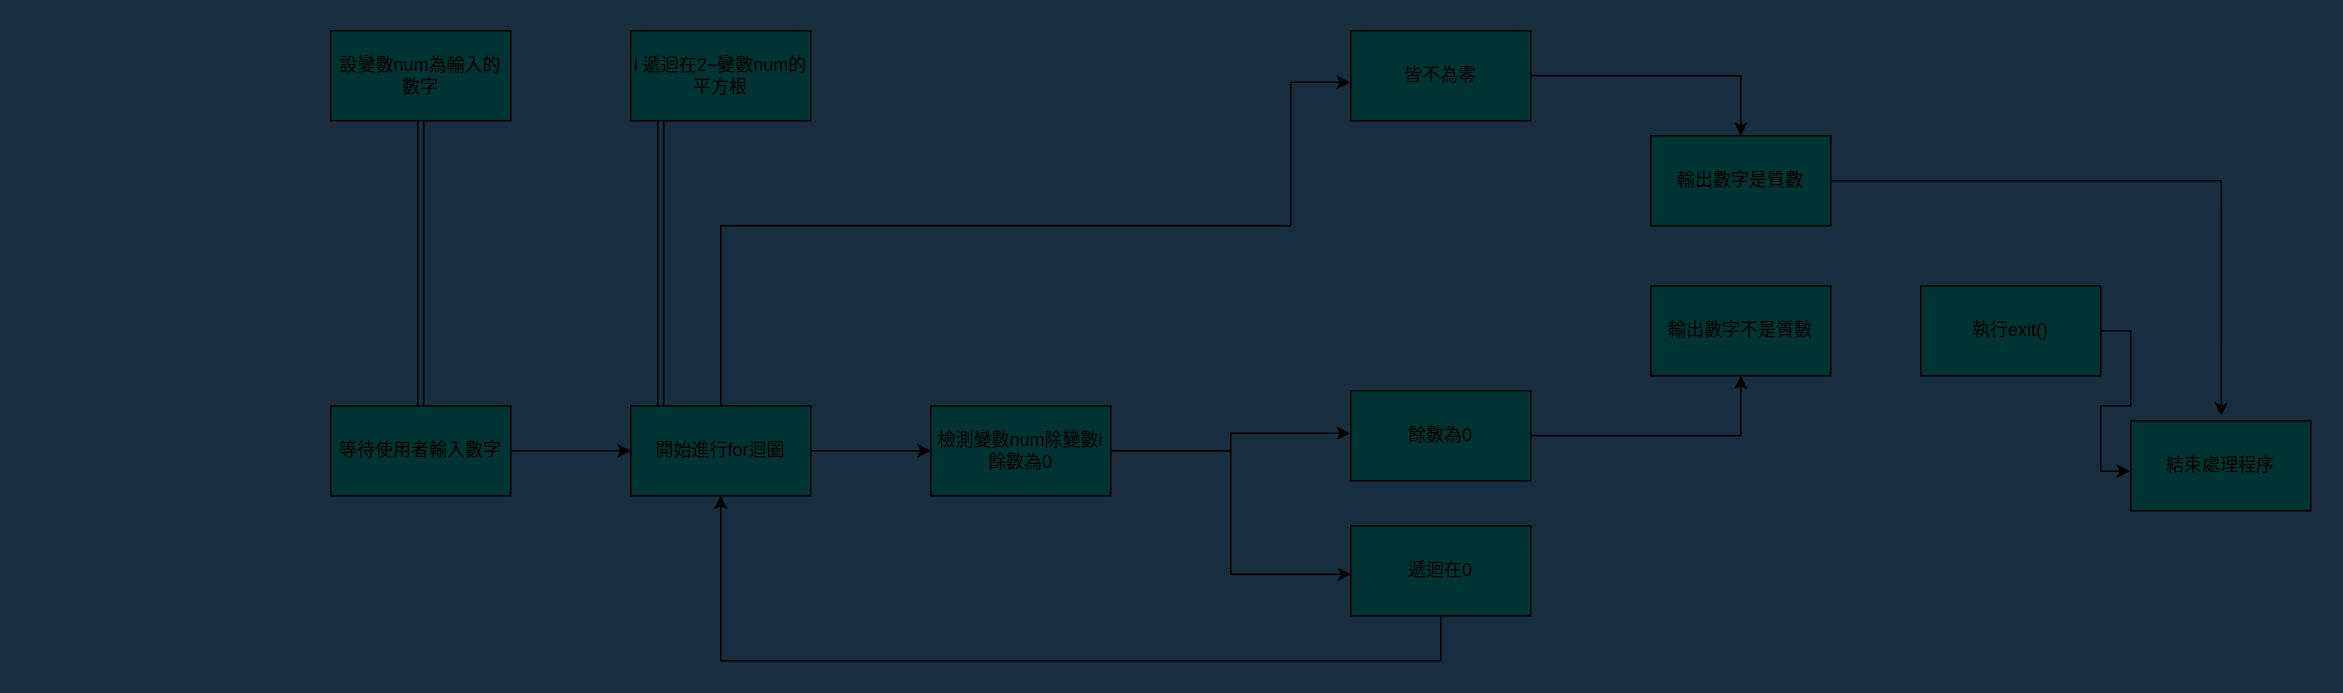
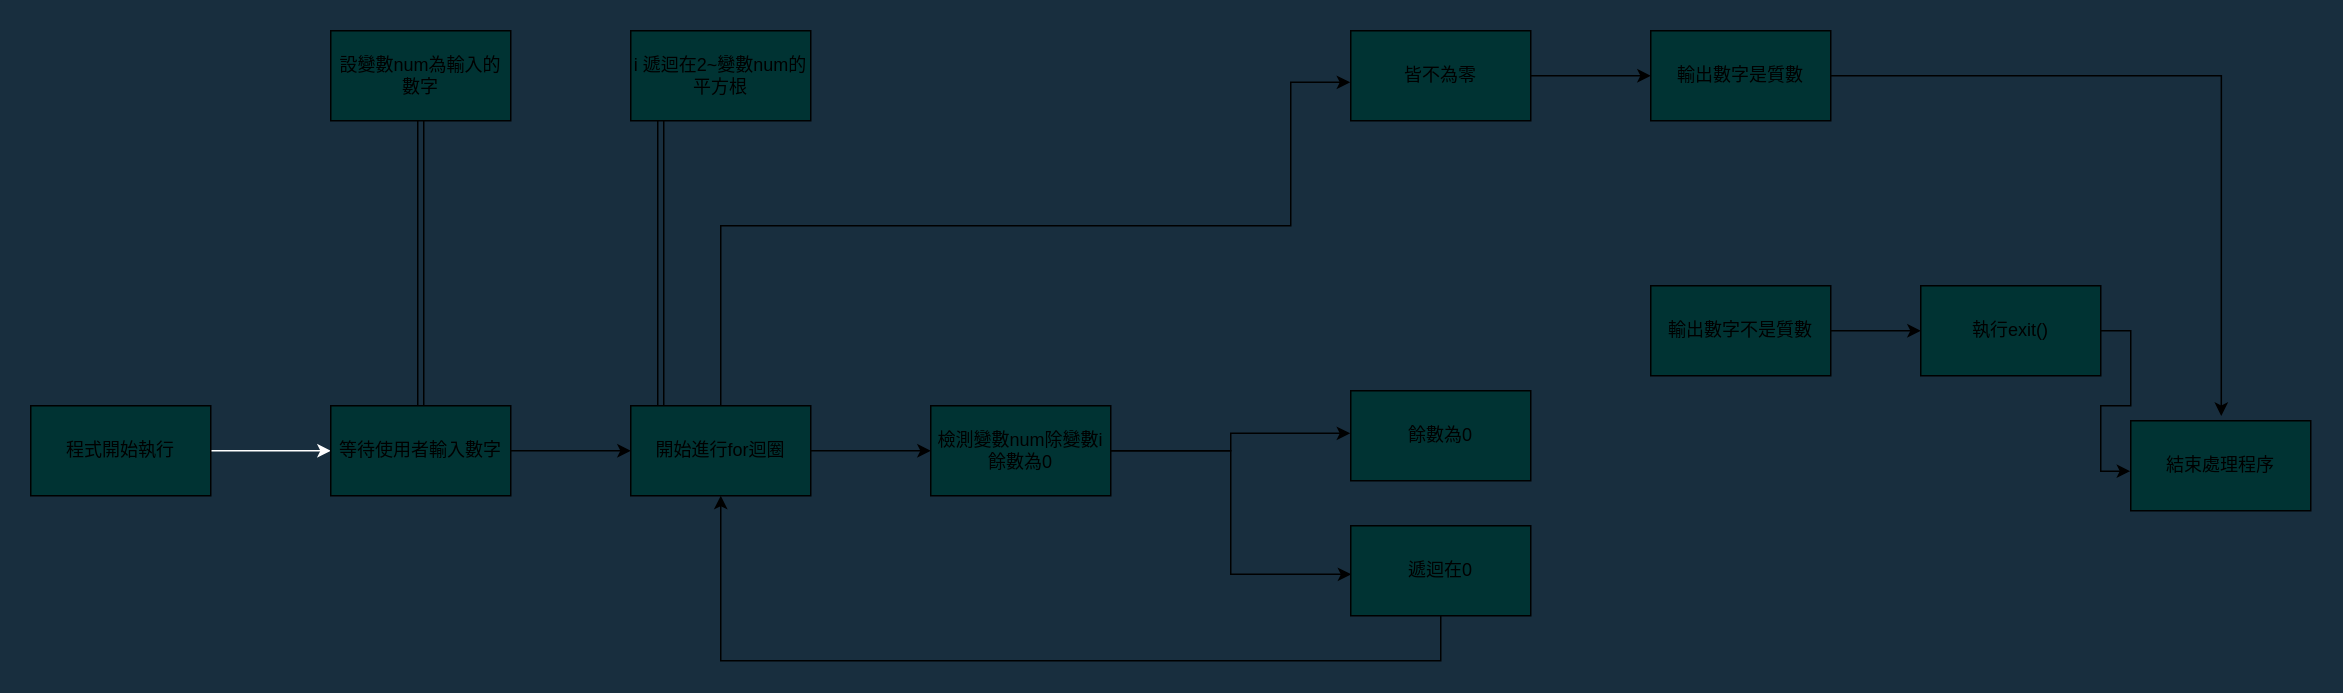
(1741, 181) -> (1741, 76)
none -> (1871, 331)
(1661, 436) -> none
none -> (121, 451)
none -> (266, 451)
